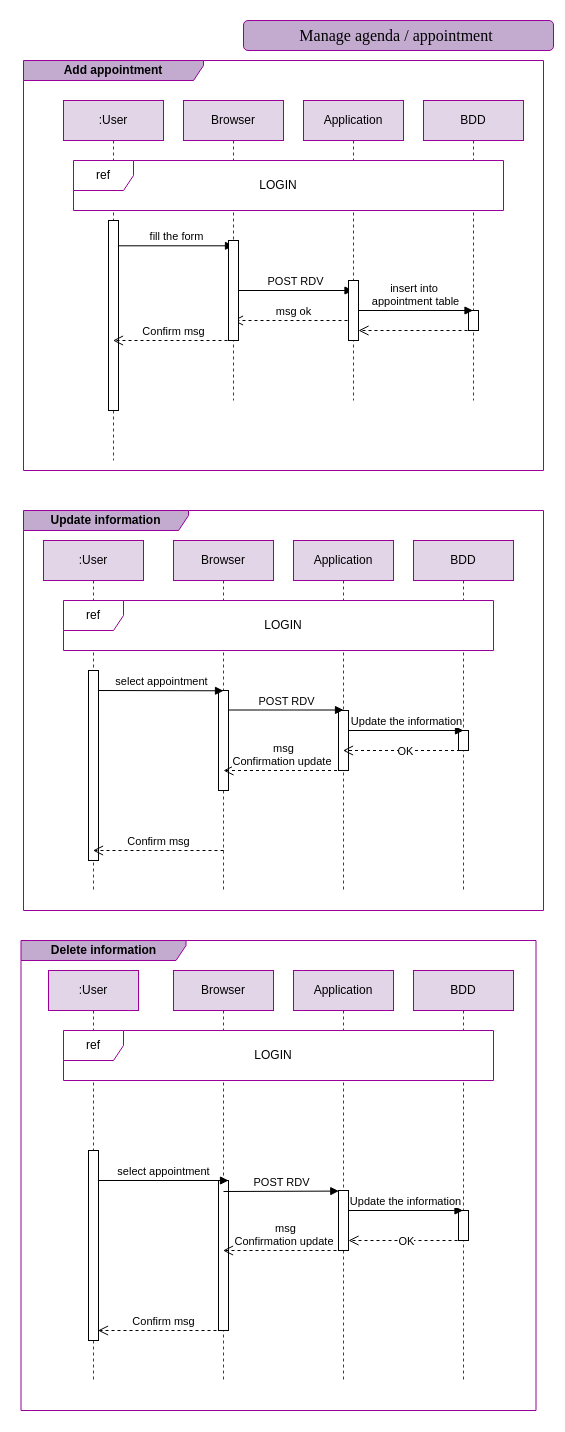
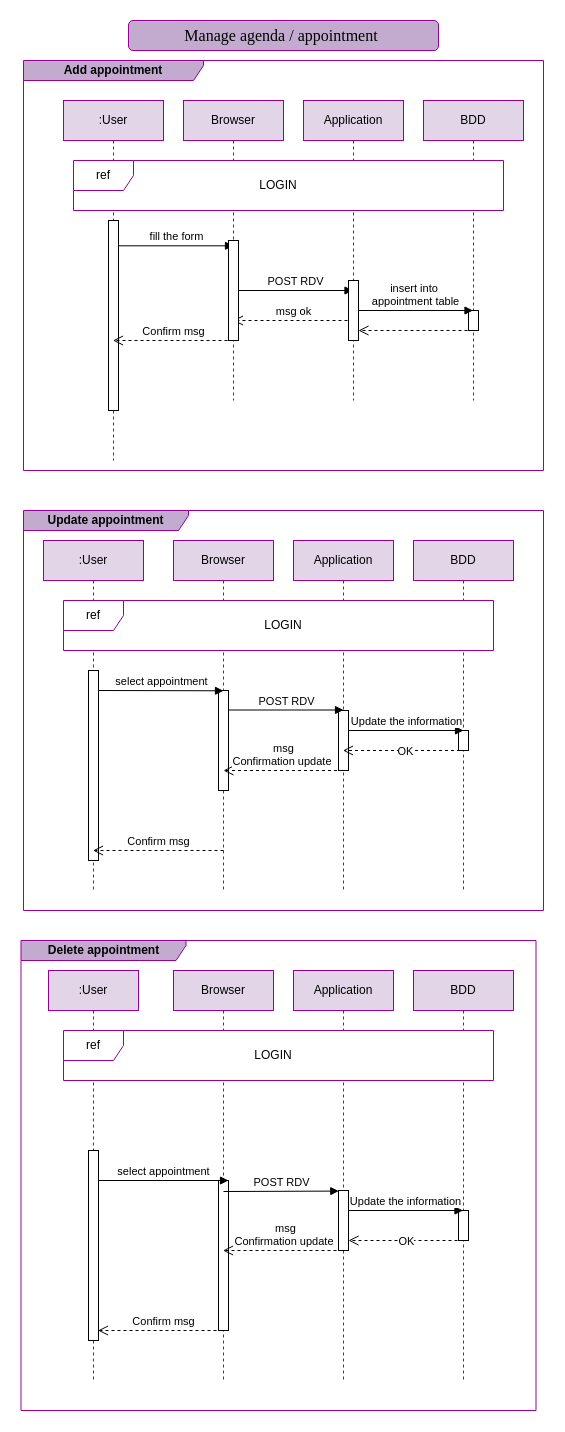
(399, 36) -> (284, 36)
(106, 521) -> (106, 521)
(104, 951) -> (104, 951)
